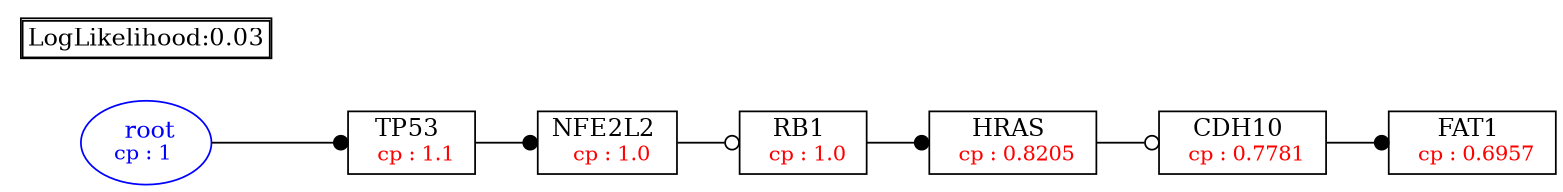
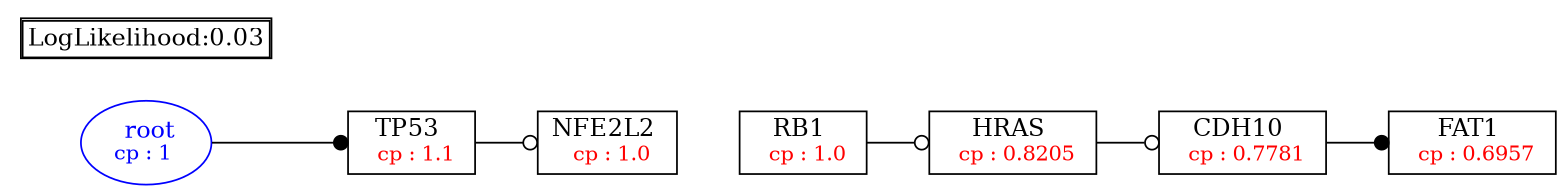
(499, 143) -> (499, 143)
(701, 143) -> none
(891, 143) -> (891, 143)
